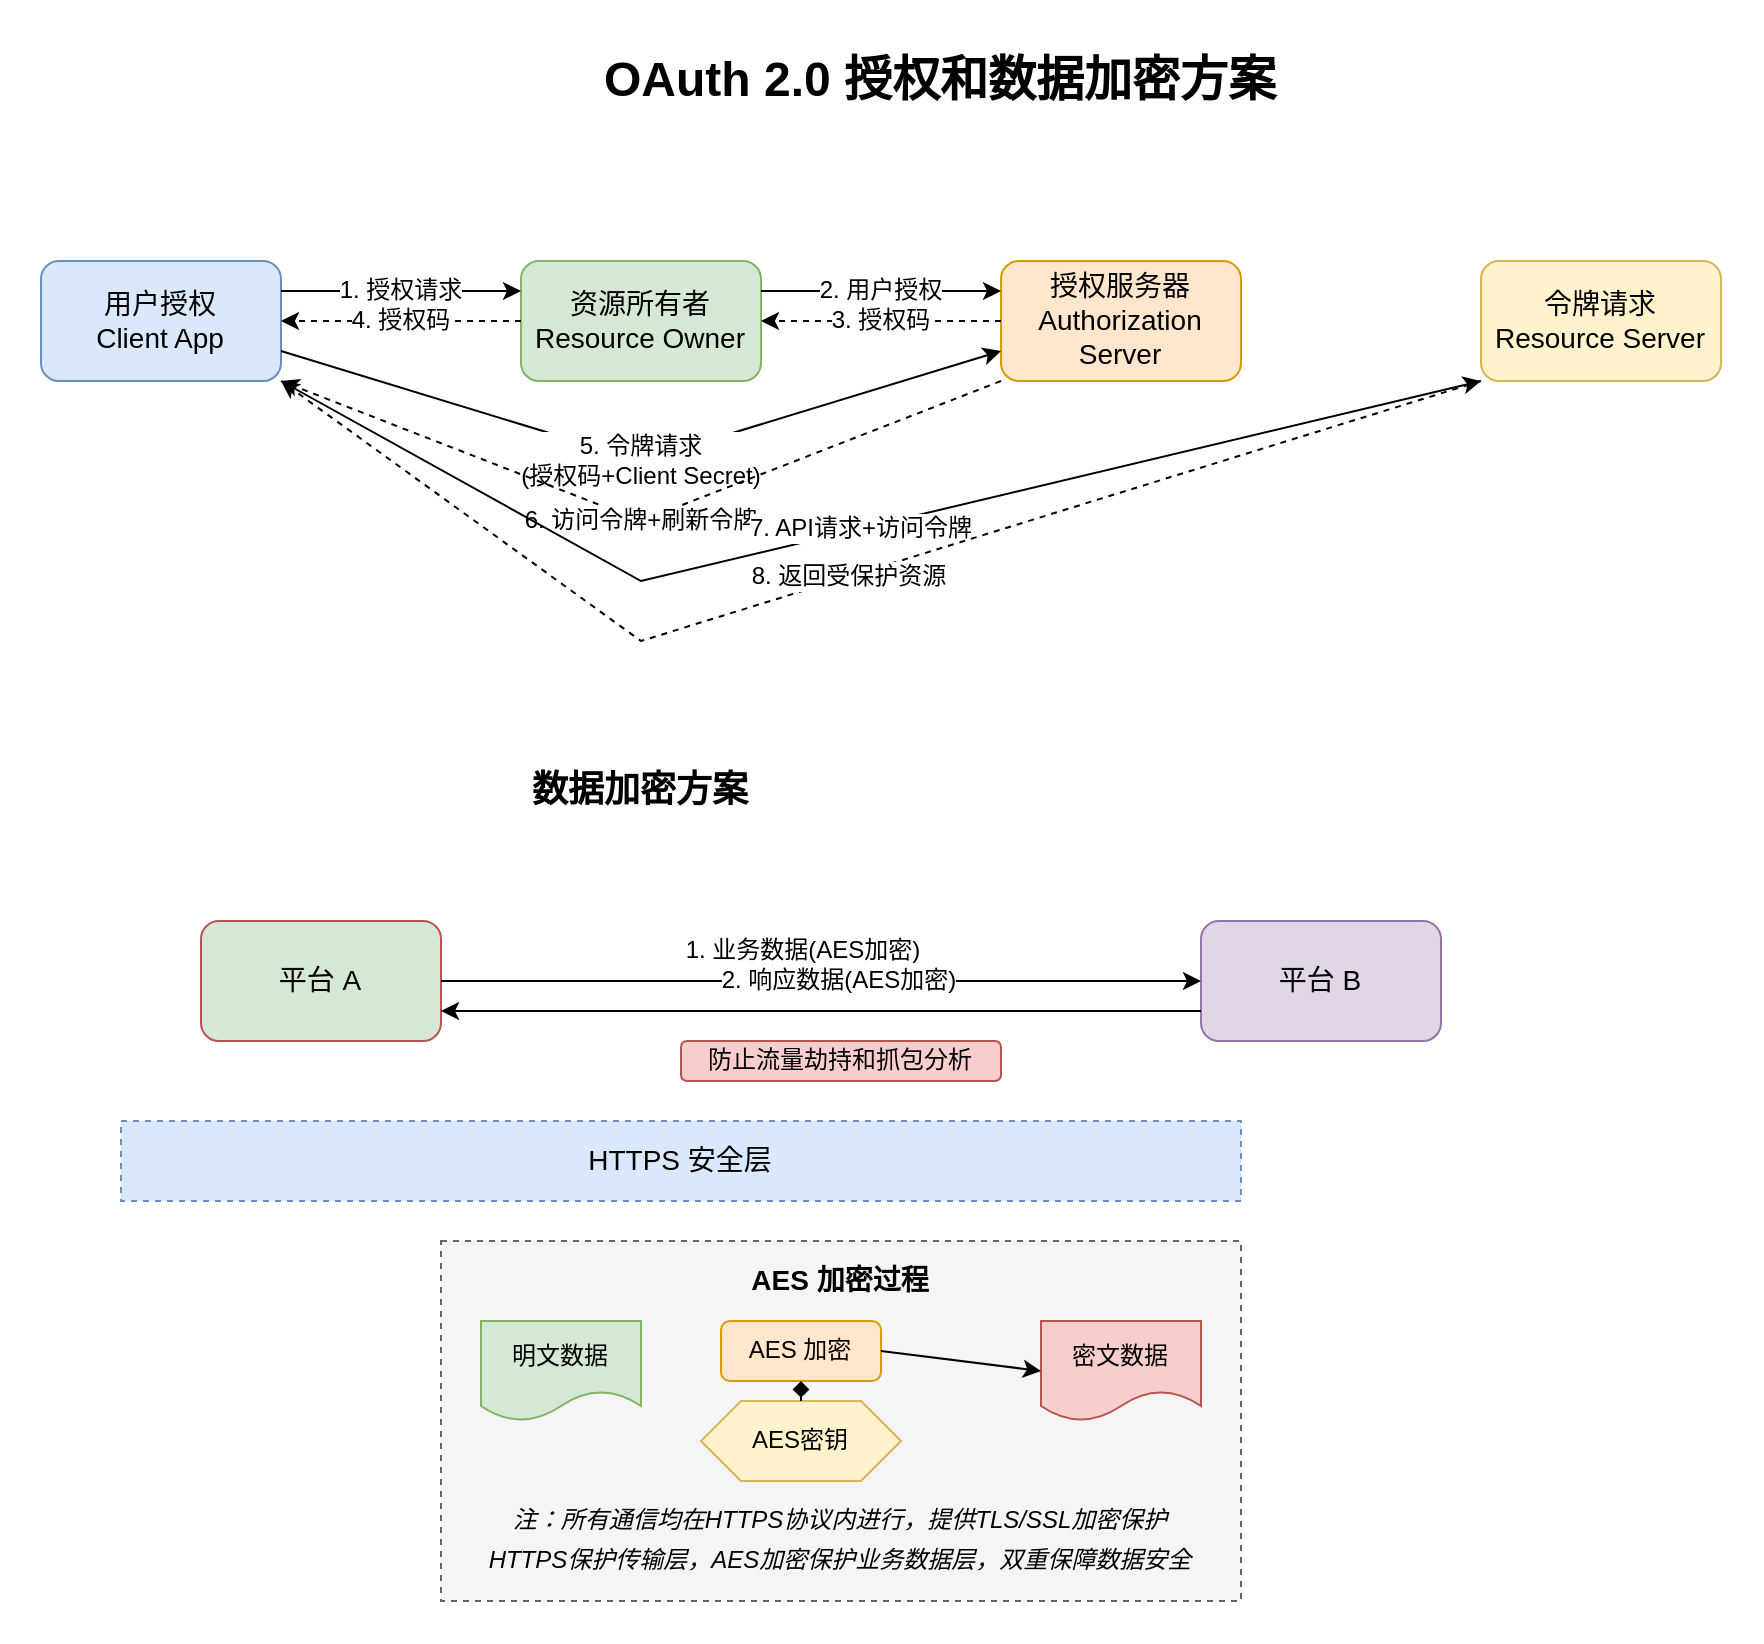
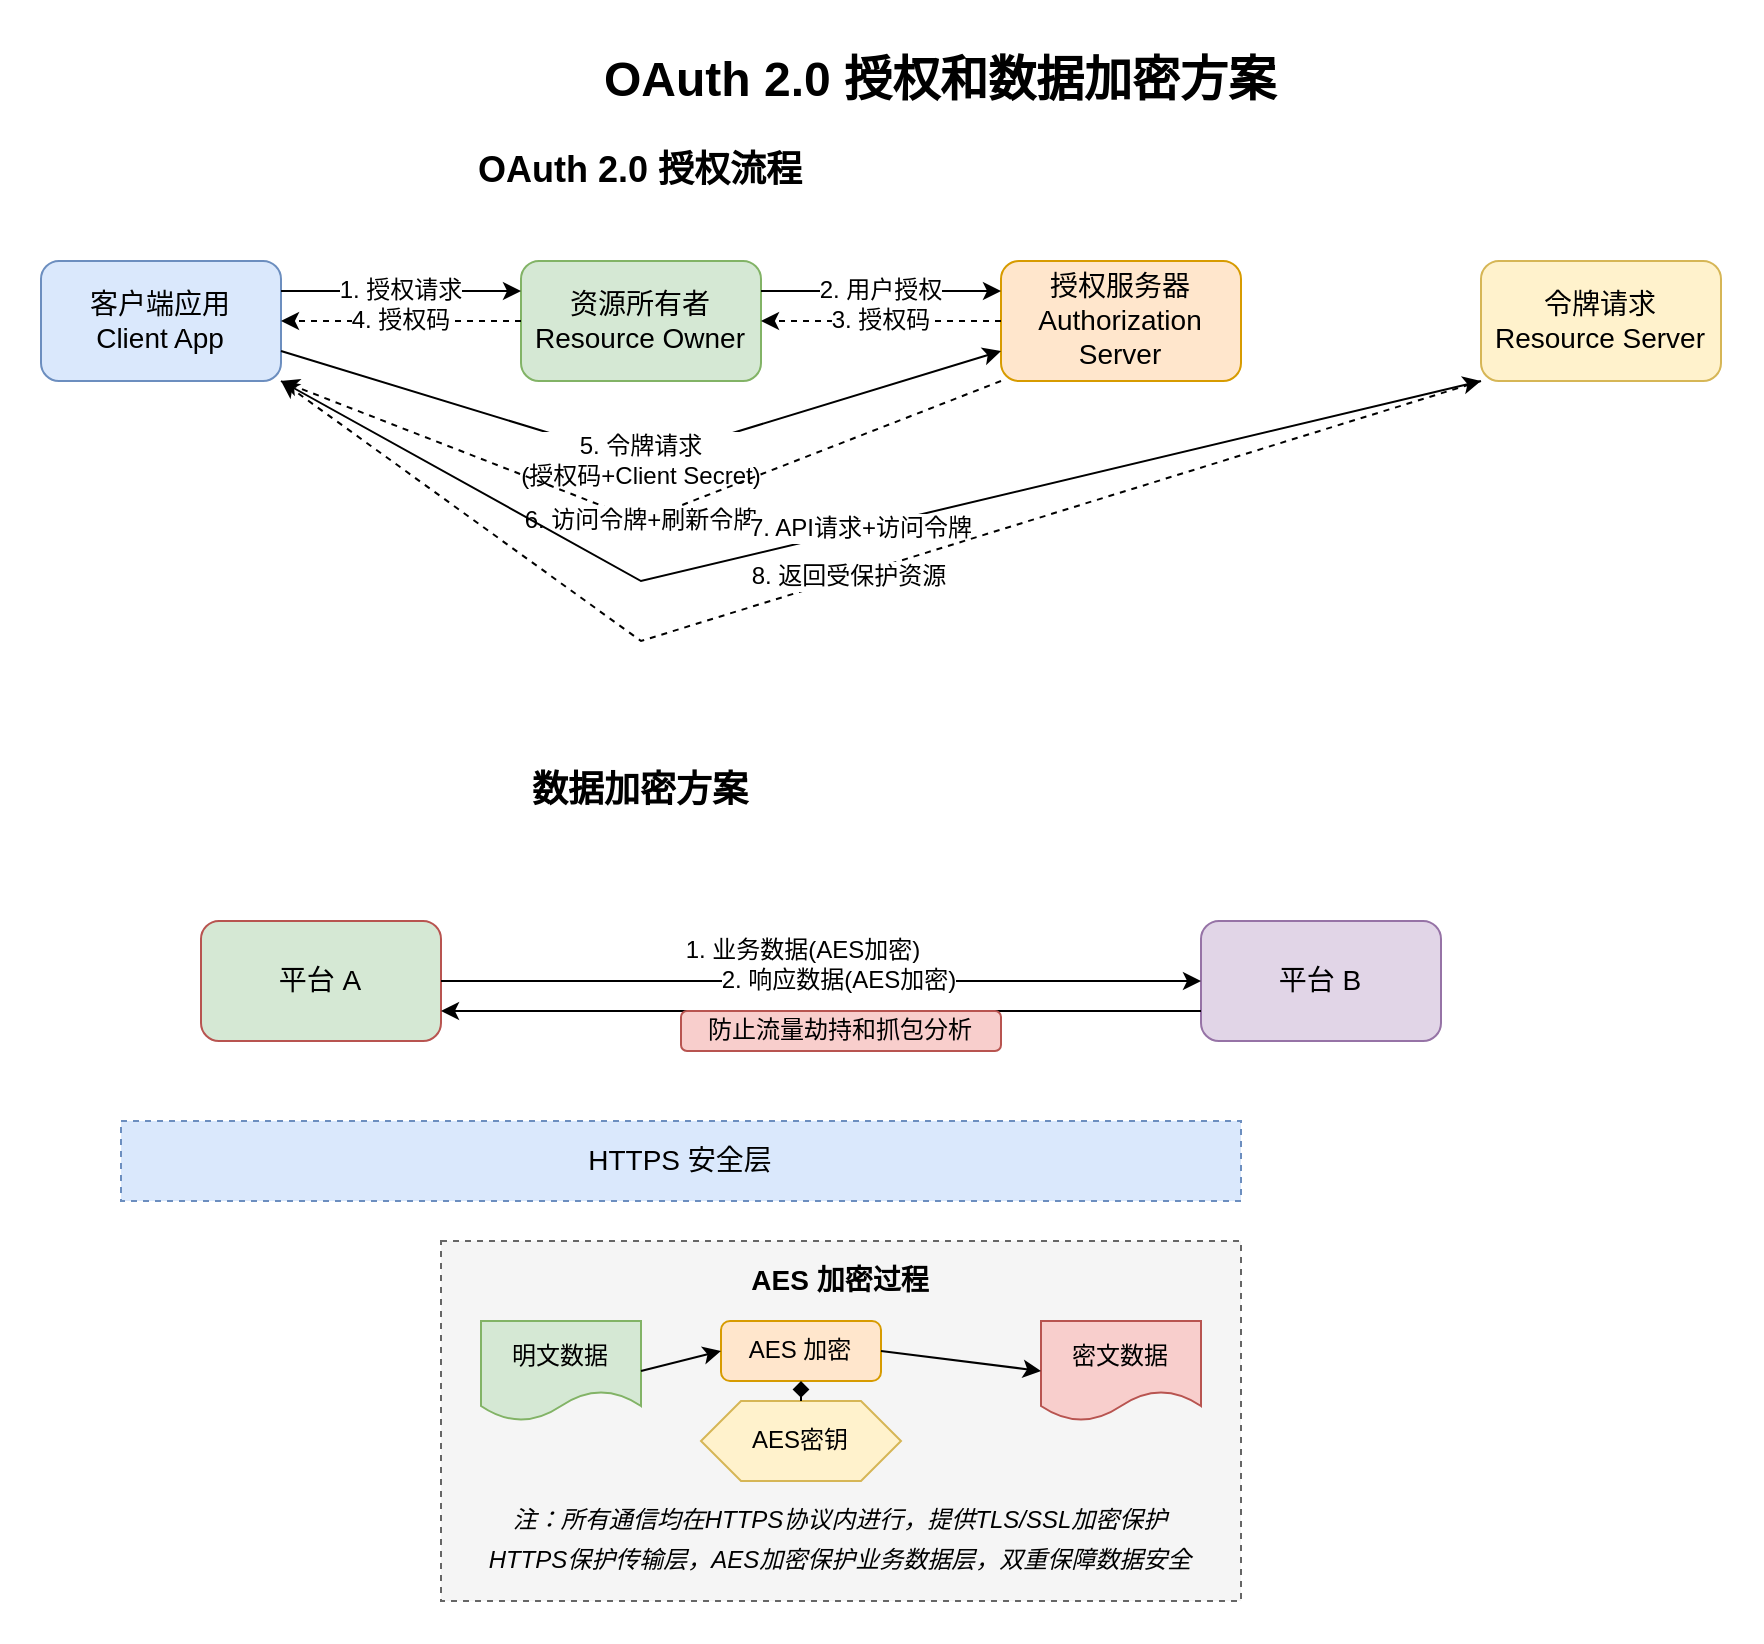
none -> (641, 171)
(161, 321) -> (161, 321)
(841, 1061) -> (841, 1031)
none -> (674, 1363)
